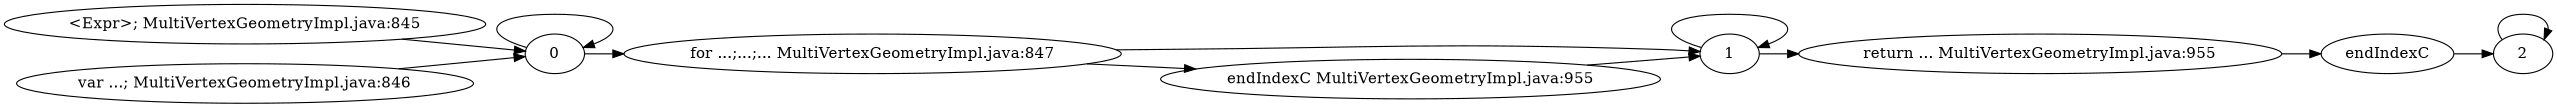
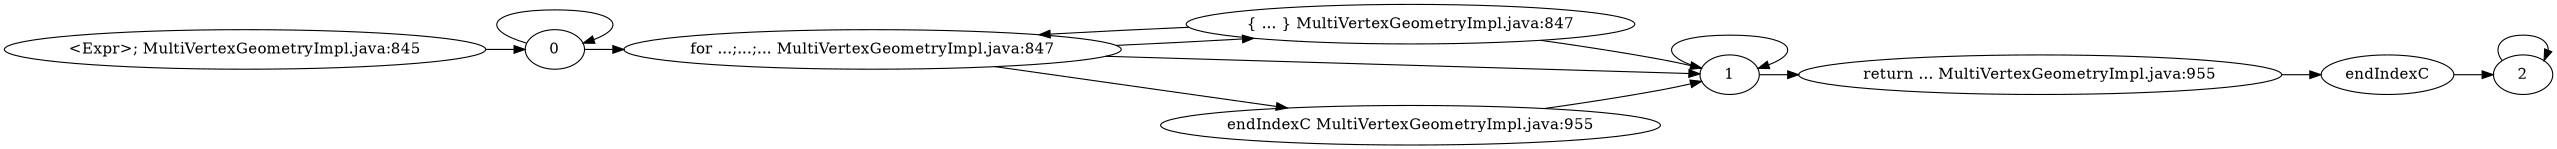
none -> (1411, 24)
(245, 83) -> none
